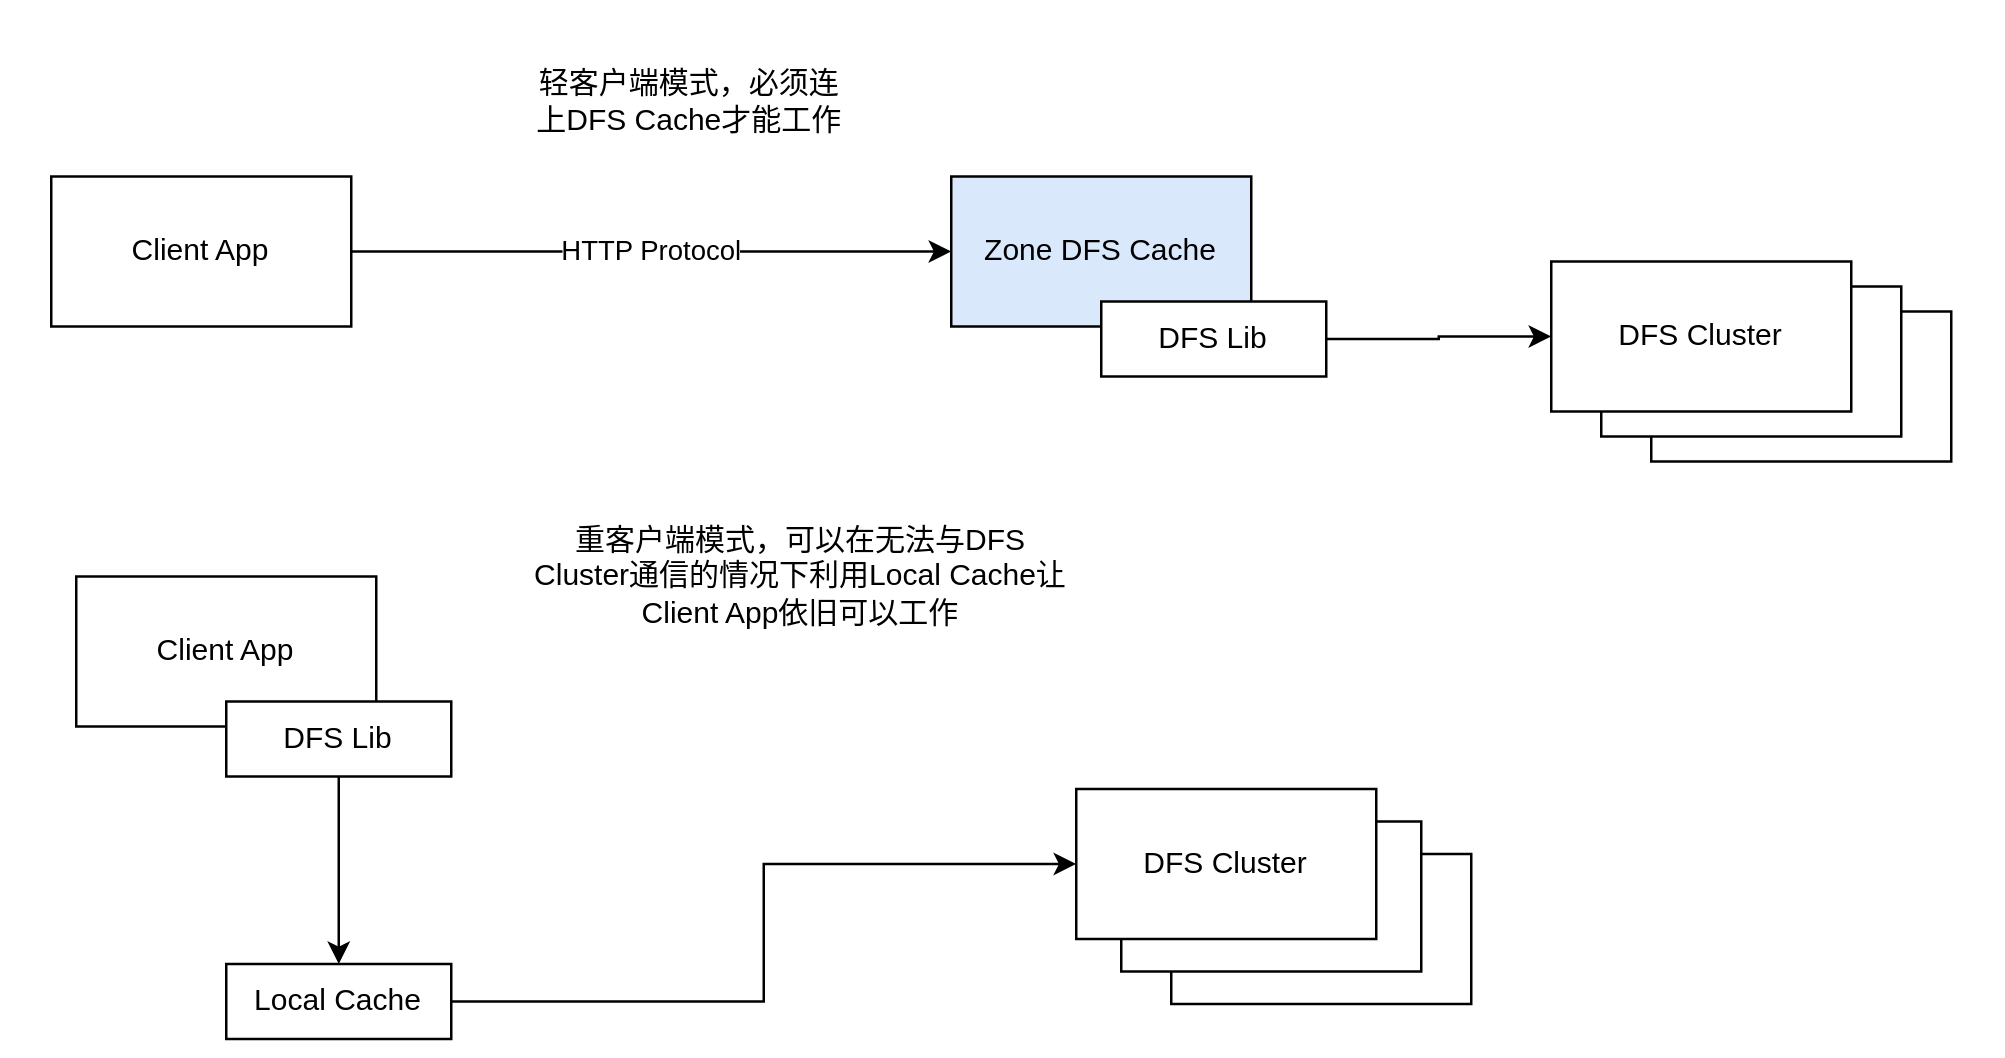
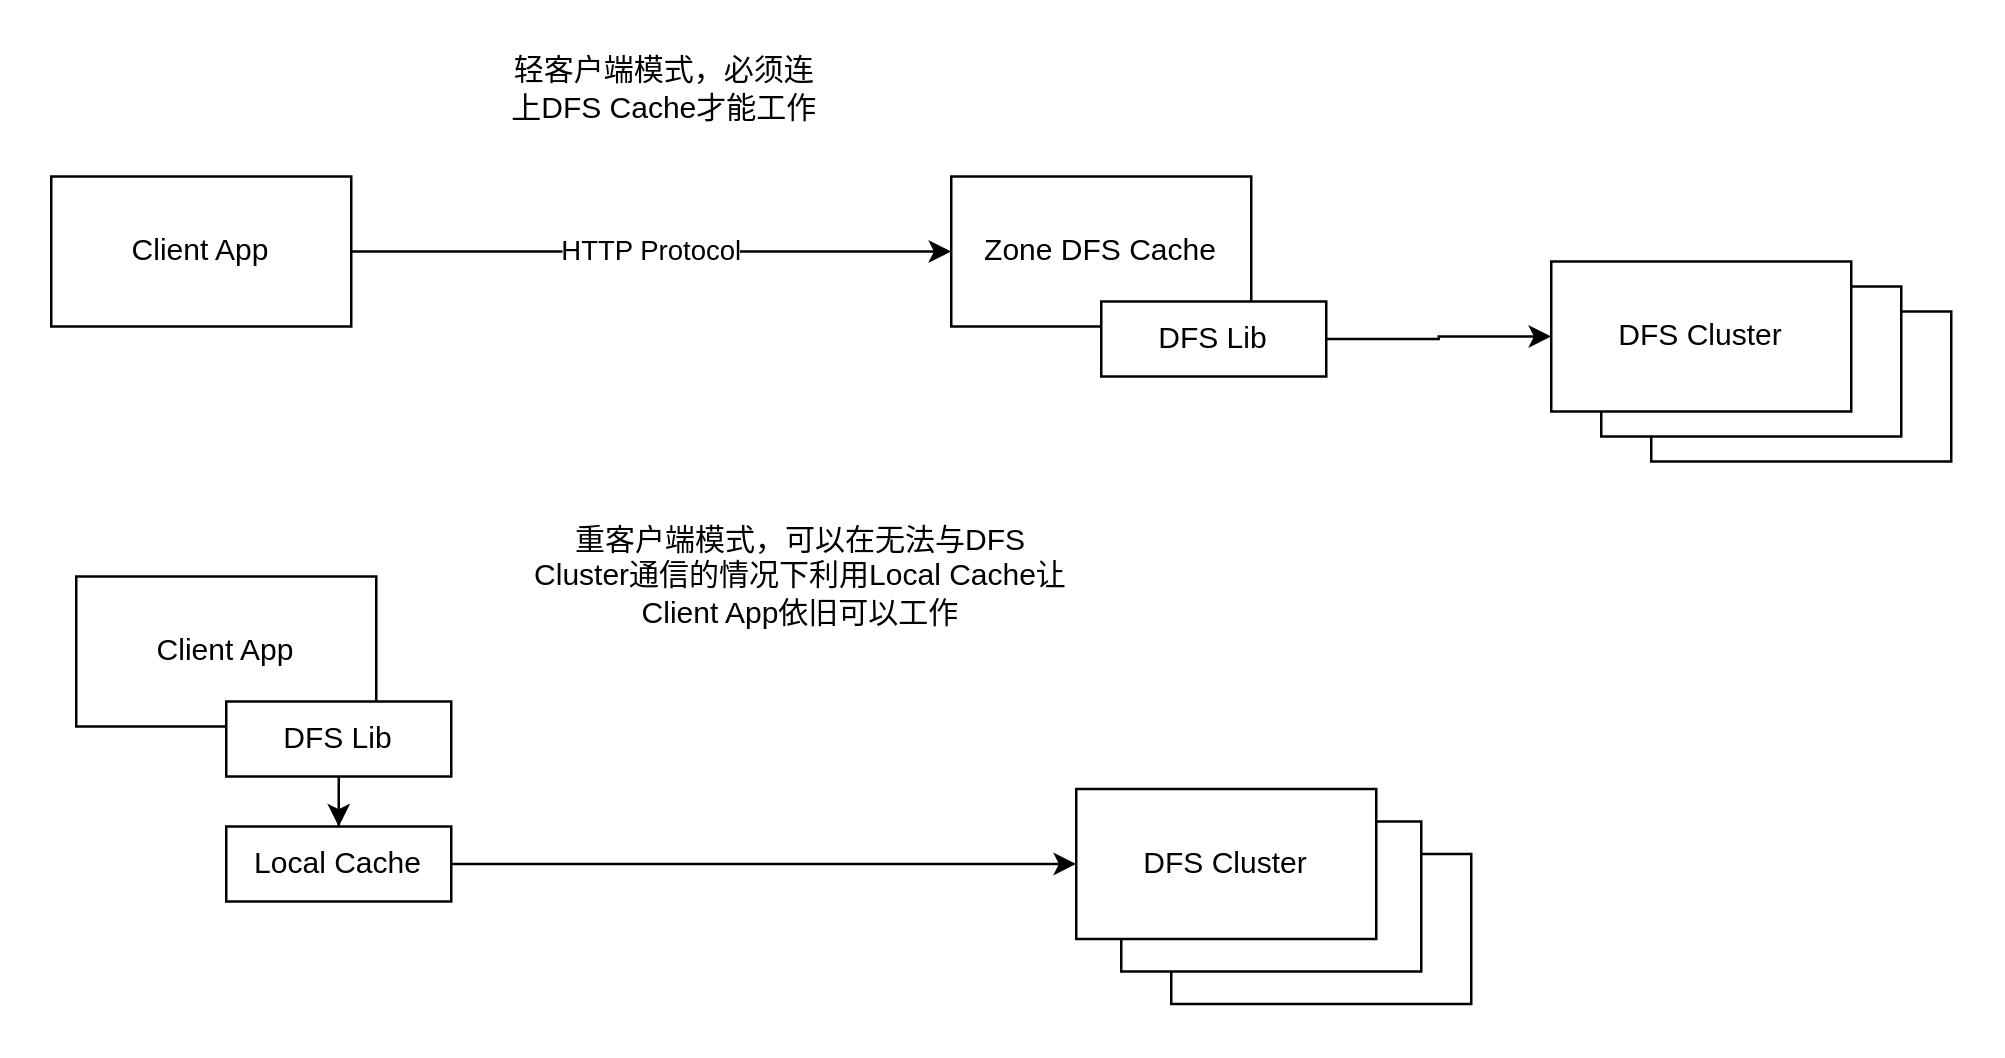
(690, 101) -> (665, 89)
(1101, 251) -> (1101, 251)
(339, 1001) -> (339, 864)
